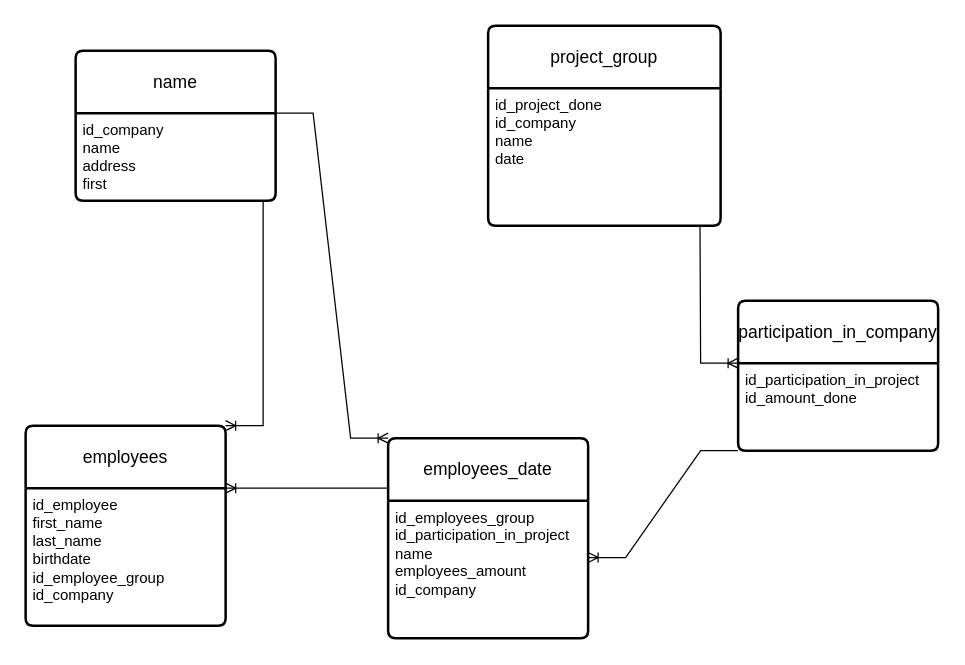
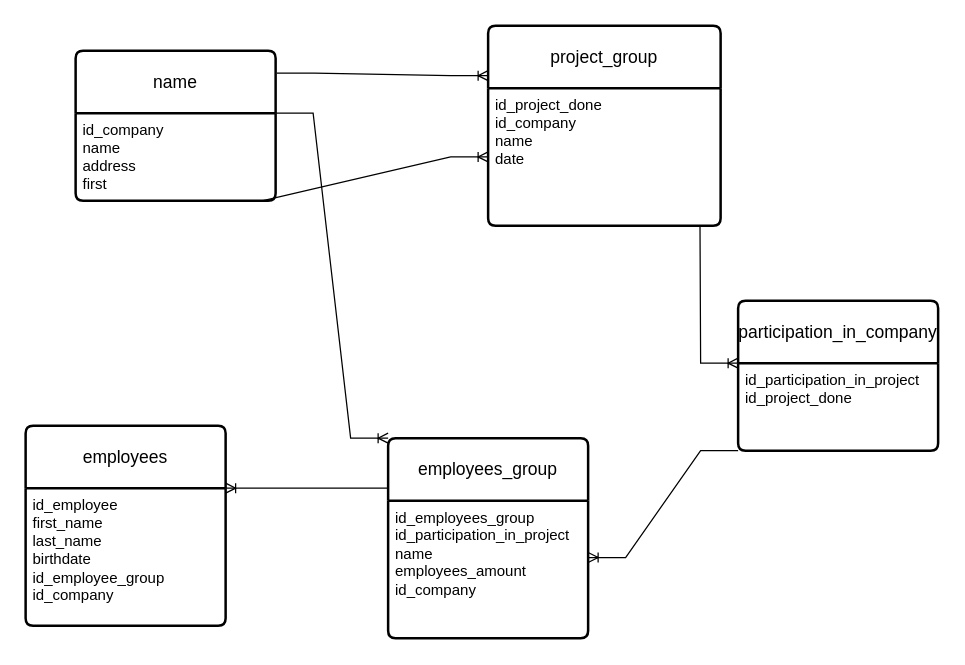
none -> (382, 74)
(263, 333) -> (380, 173)
(849, 390) -> (849, 390)
(488, 469) -> (488, 469)
